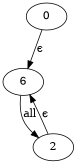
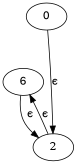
(36, 46) -> (51, 78)
(30, 115) -> (30, 115)
